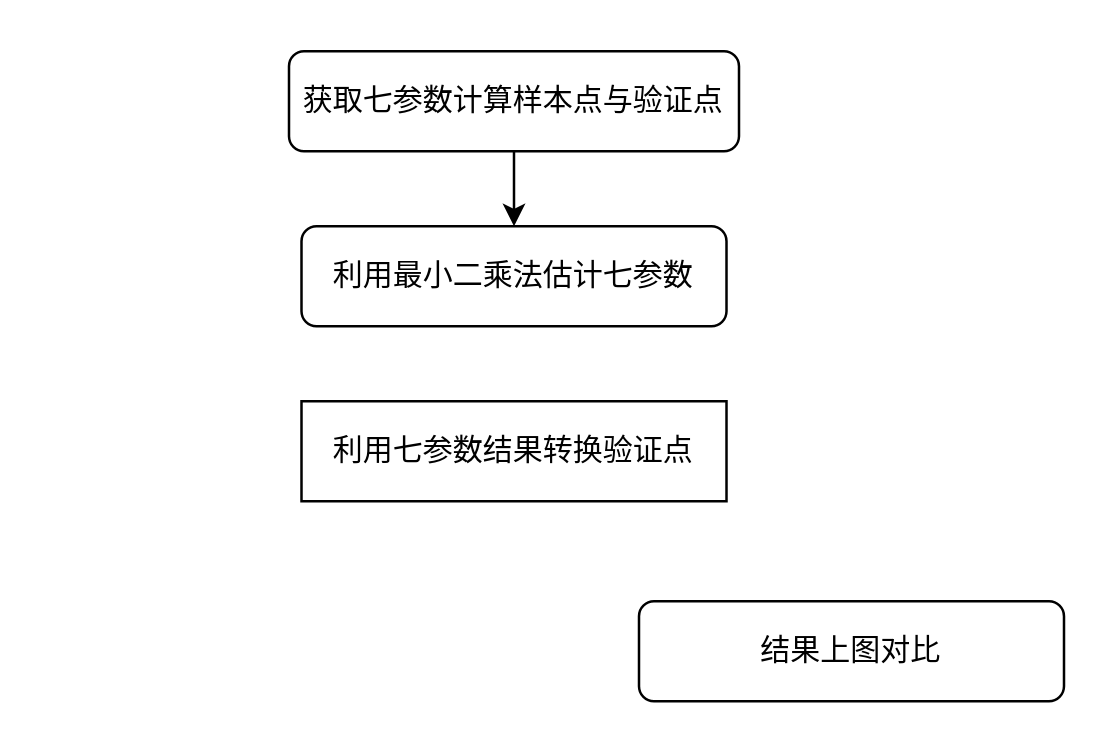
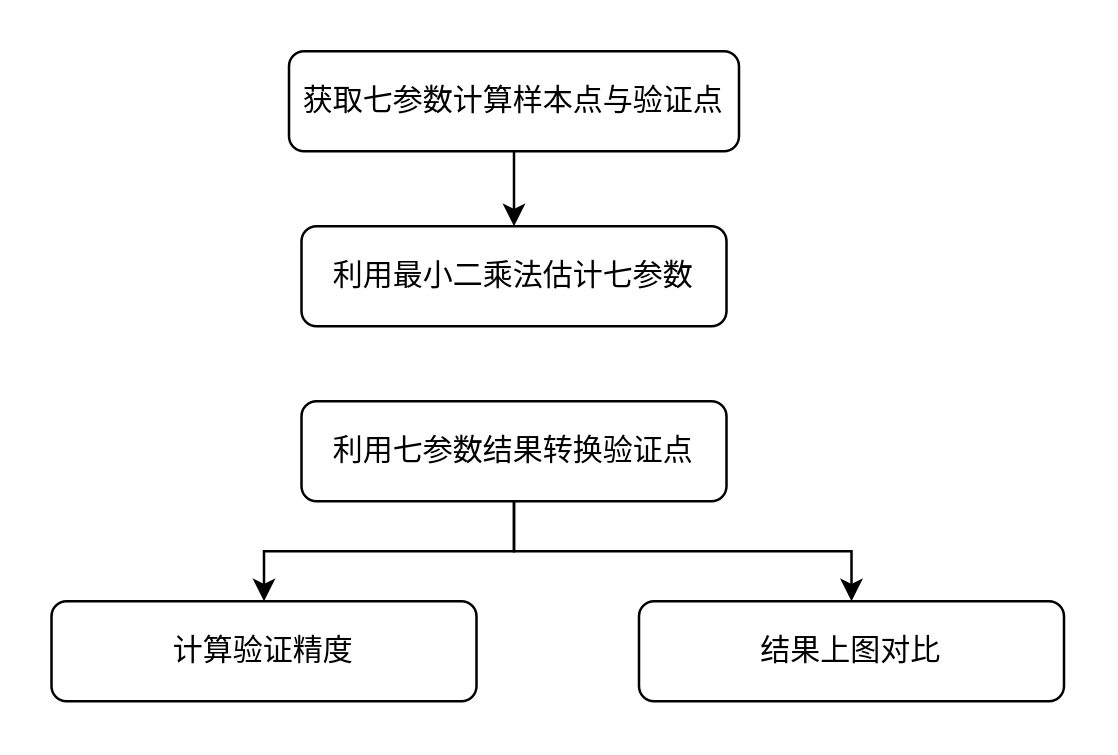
(514, 451) -> (514, 451)
none -> (370, 551)
none -> (701, 551)
none -> (264, 651)
